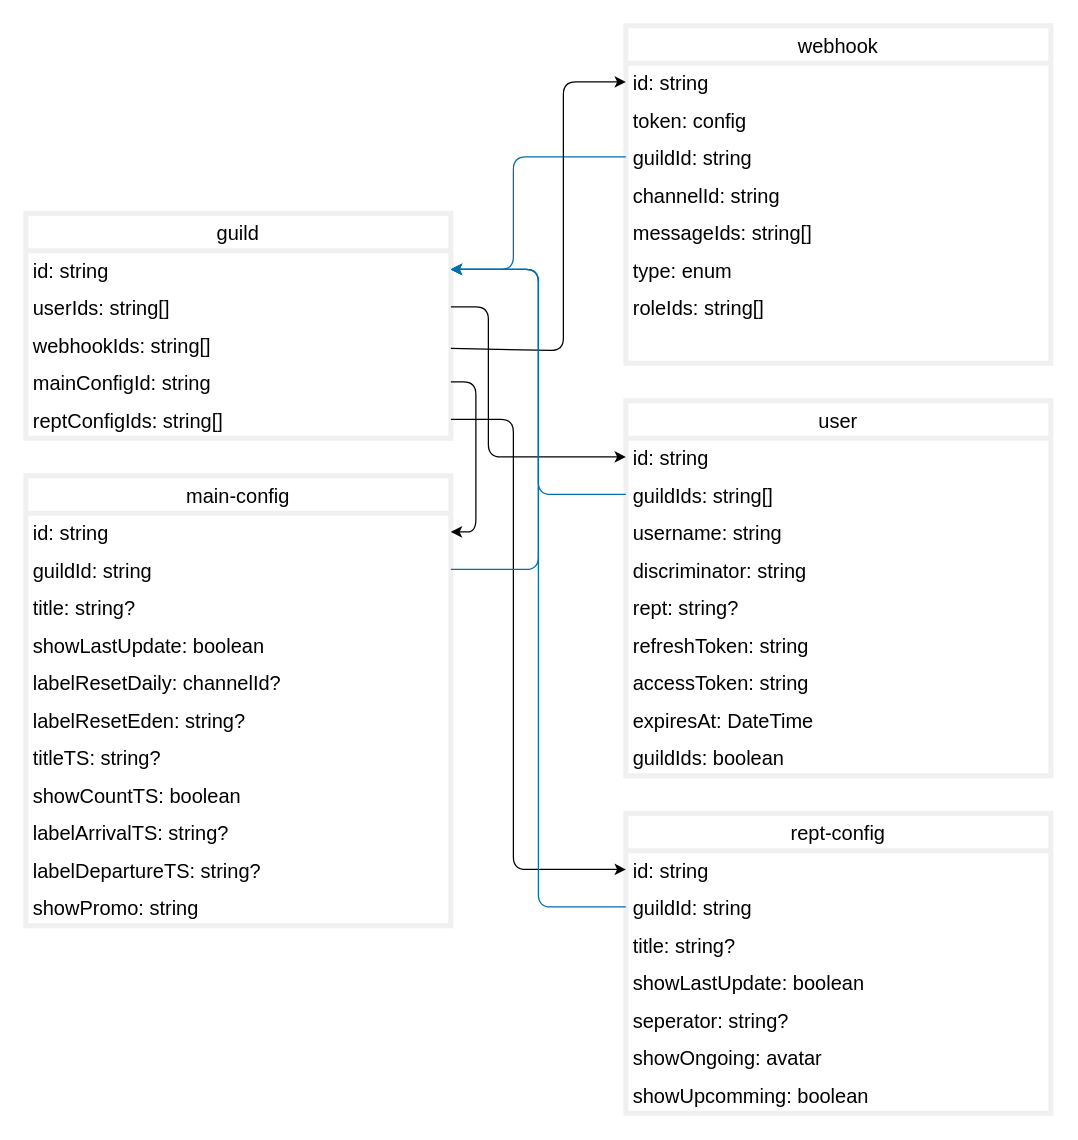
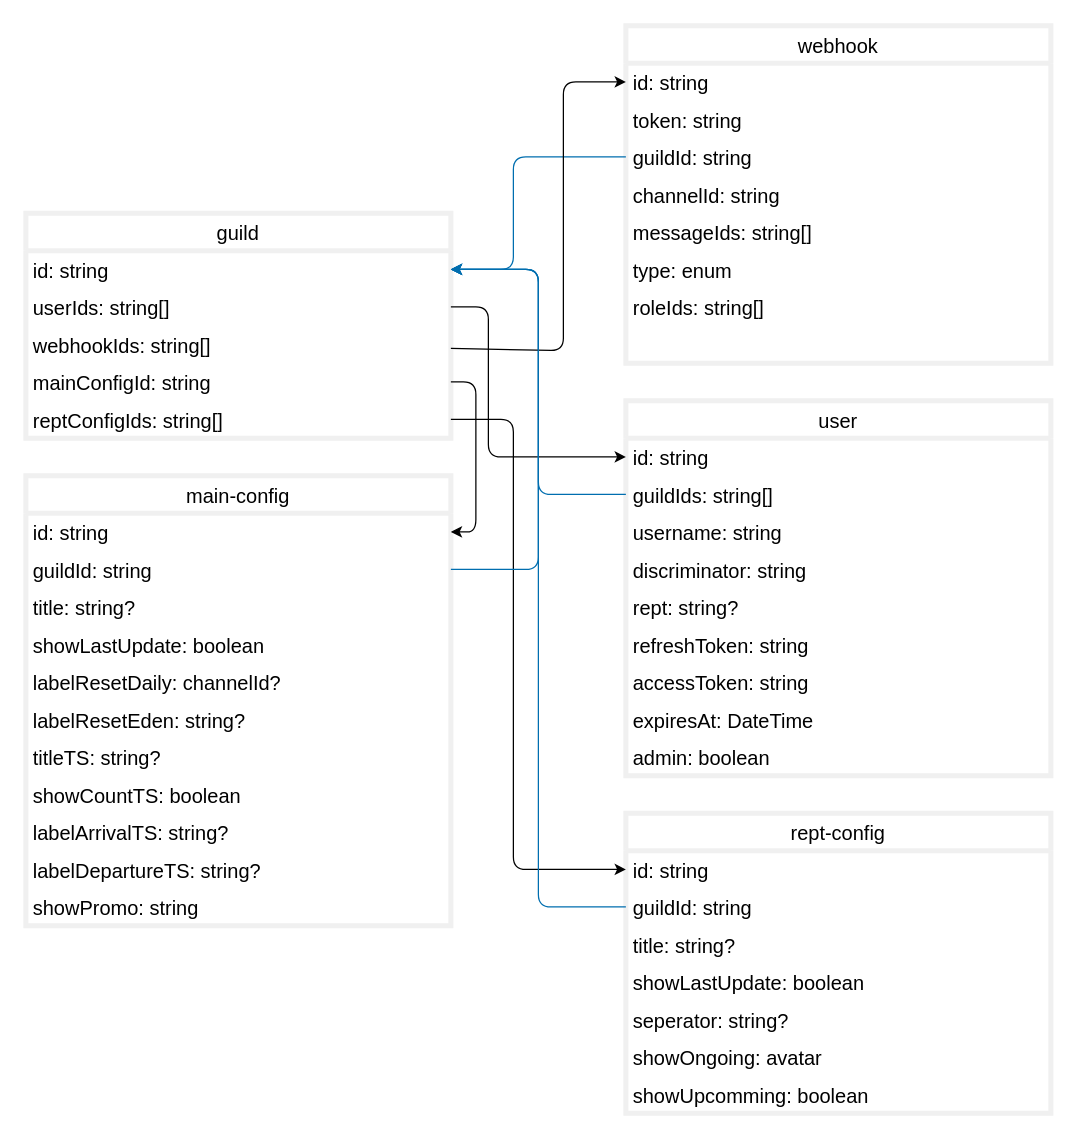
(698, 121) -> (698, 121)
(715, 758) -> (701, 758)
